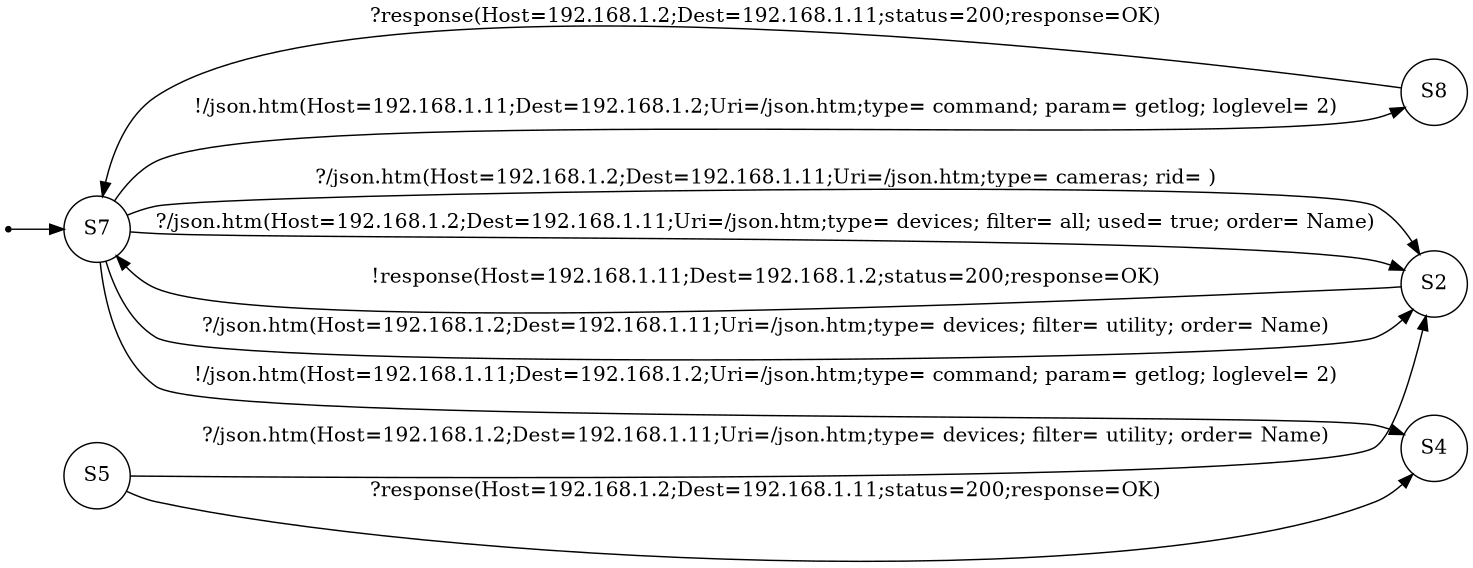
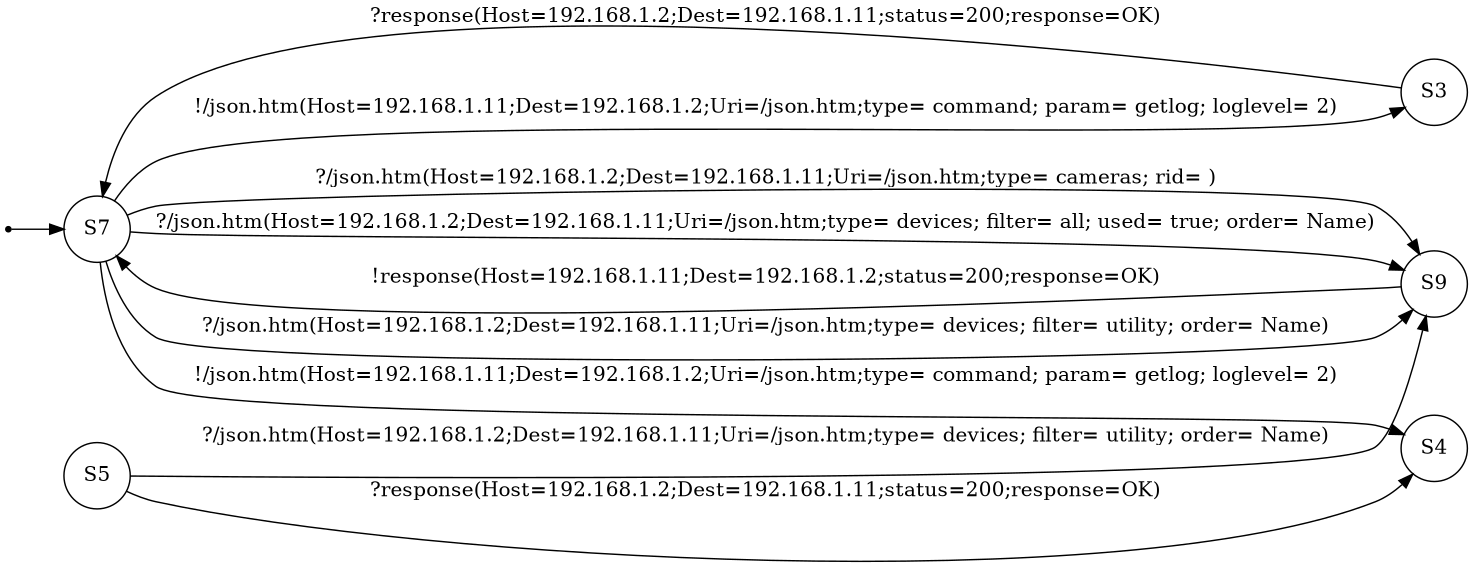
(1434, 92) -> (1434, 92)
(1434, 284) -> (1434, 284)
